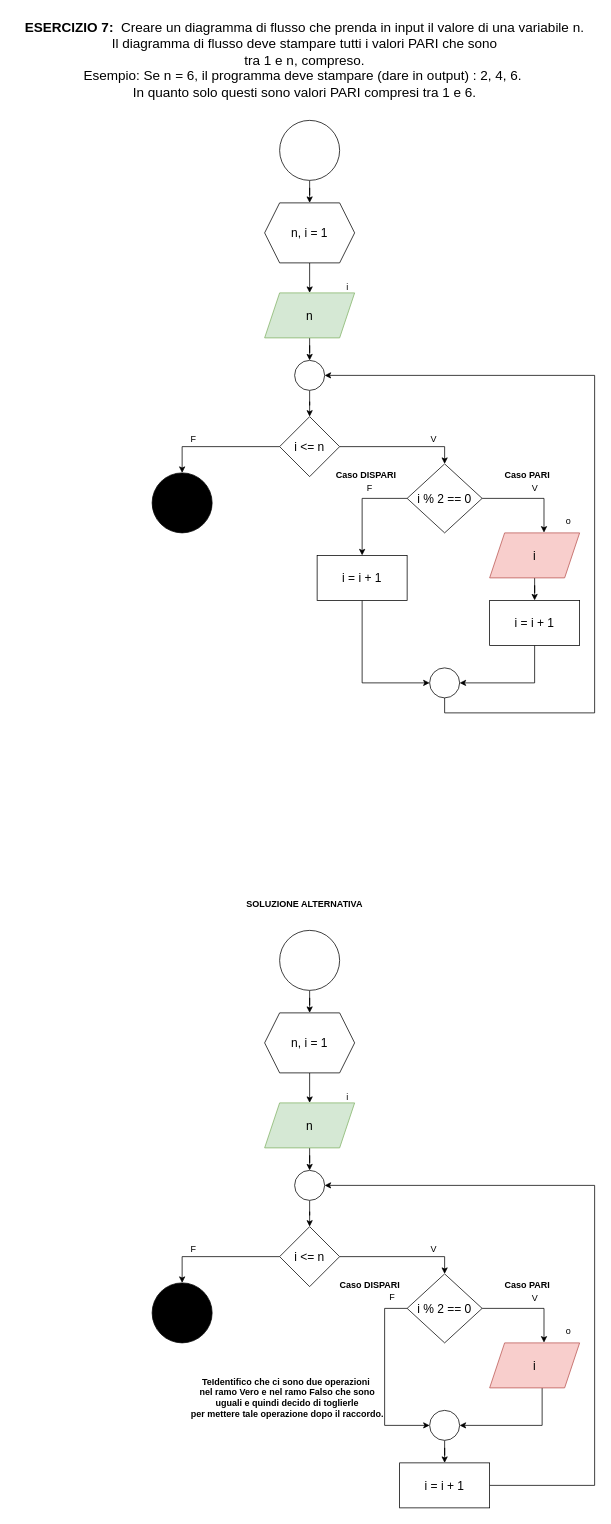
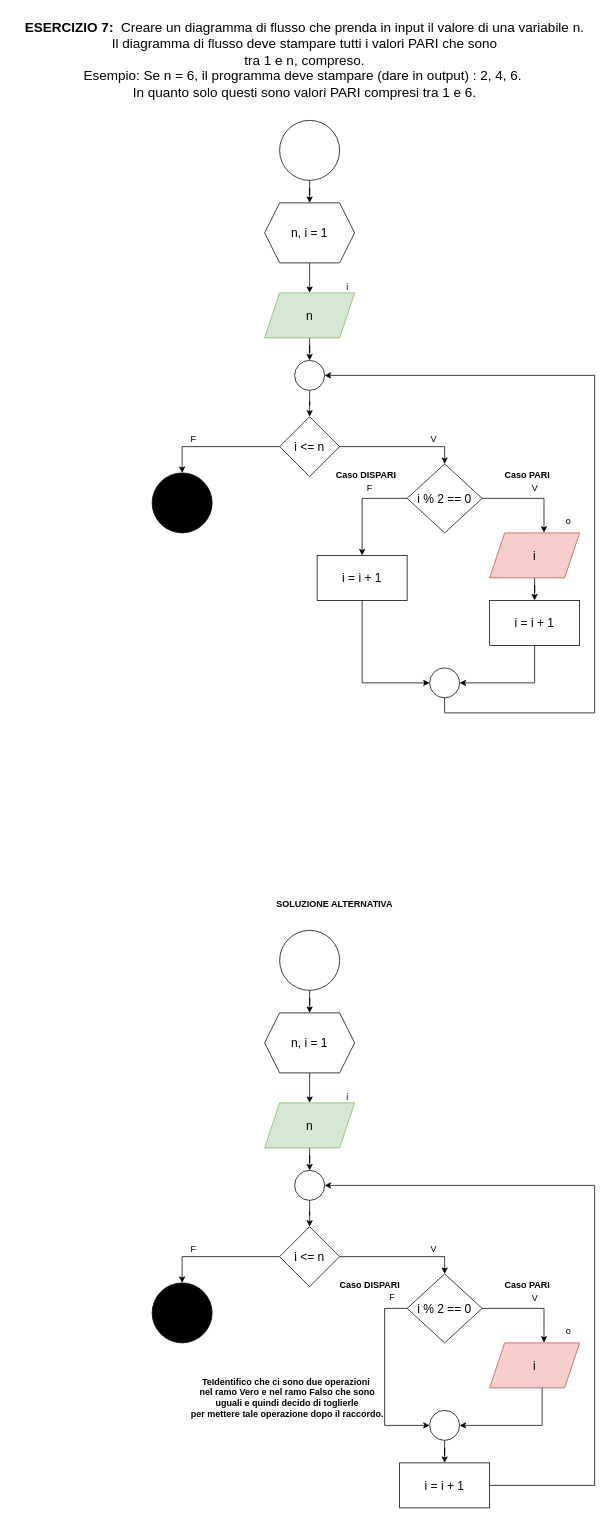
(304, 904) -> (334, 904)
